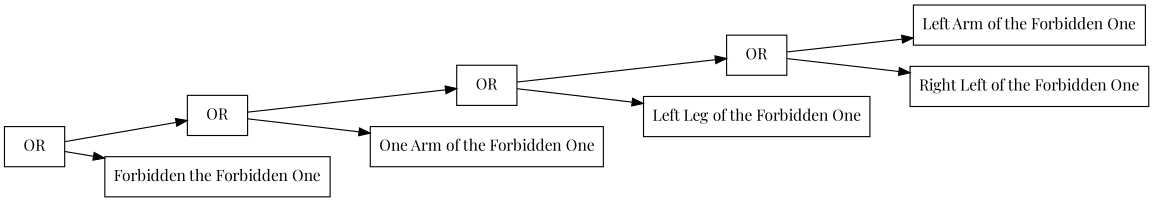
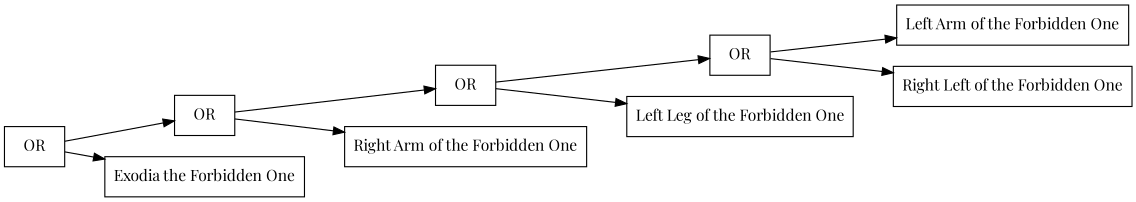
(487, 147) -> (466, 147)
(217, 177) -> (205, 177)
